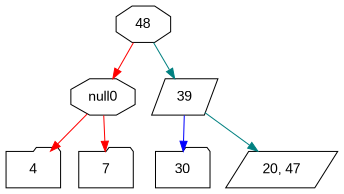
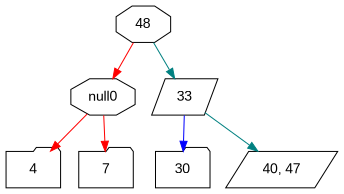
(185, 97) -> (185, 97)
(282, 170) -> (282, 170)
